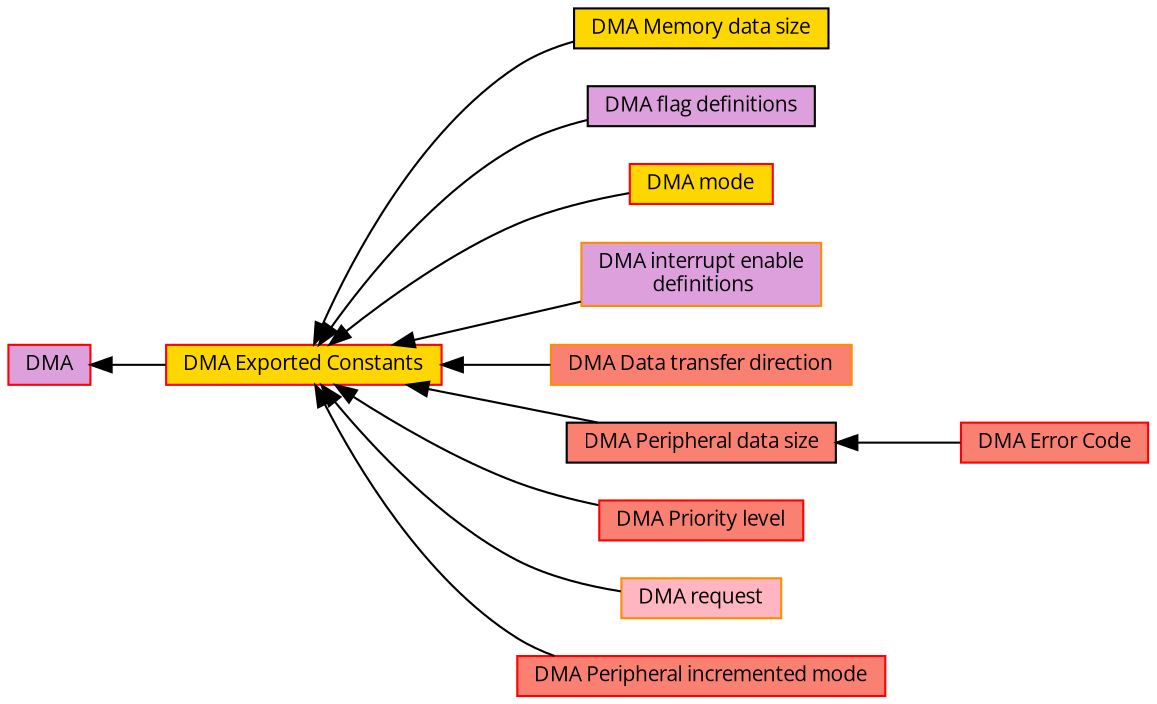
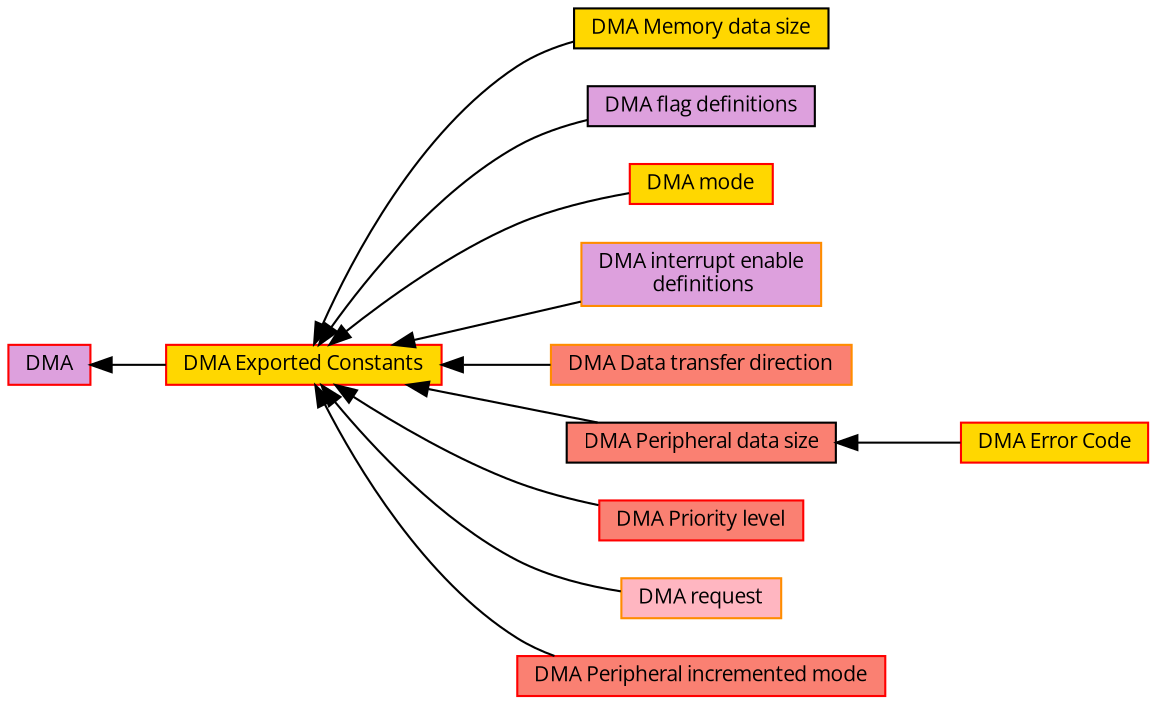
(1055, 443) -> (1055, 443)
